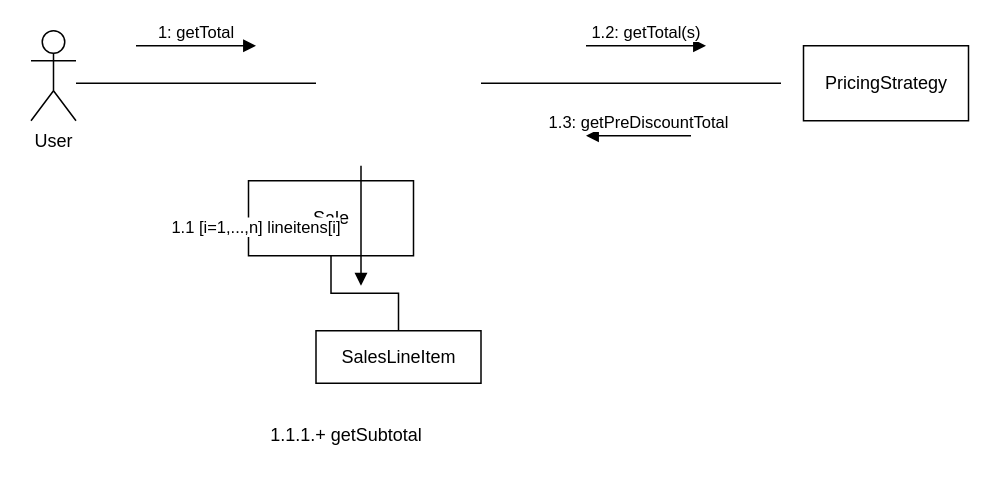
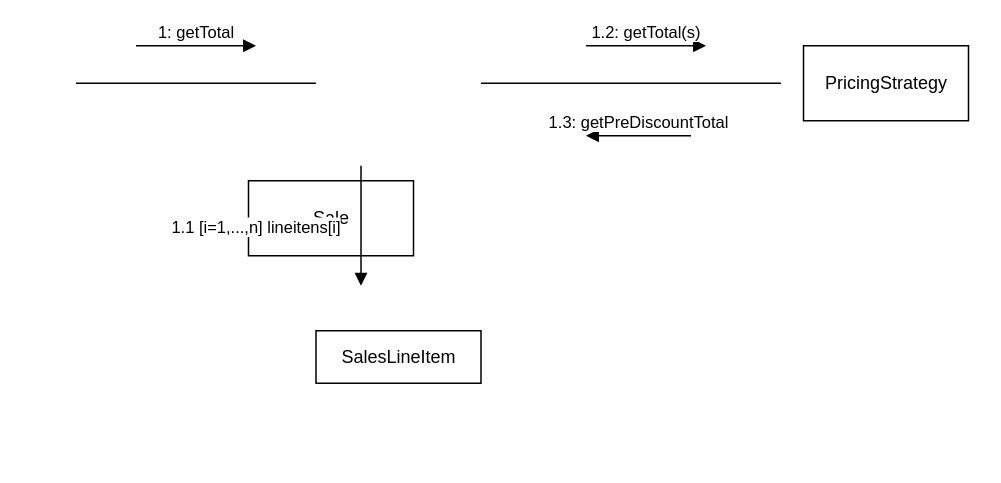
(53, 76) -> none
(364, 293) -> none
(346, 436) -> none
